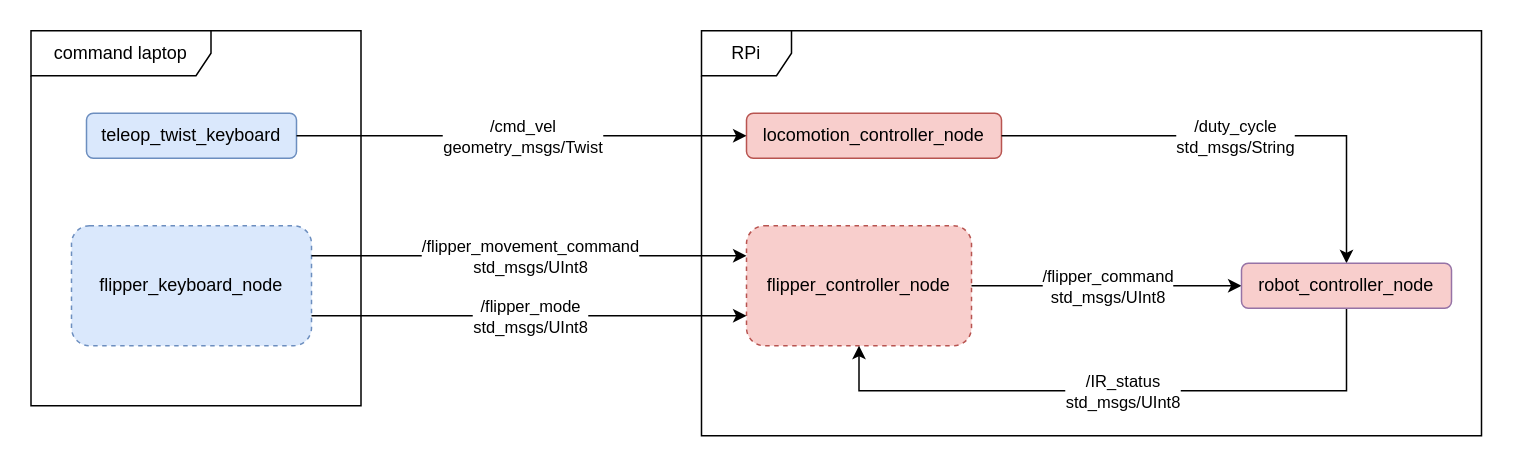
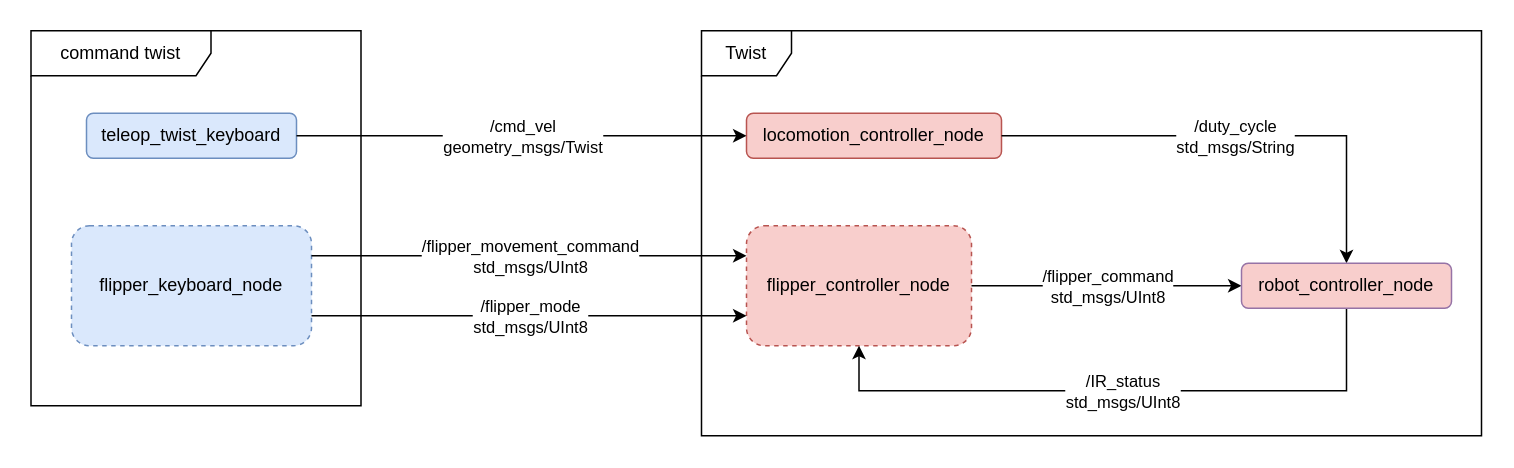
(121, 53) -> (121, 53)
(746, 53) -> (746, 53)
